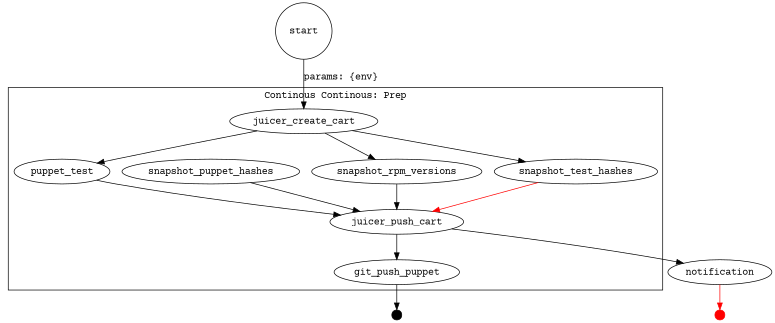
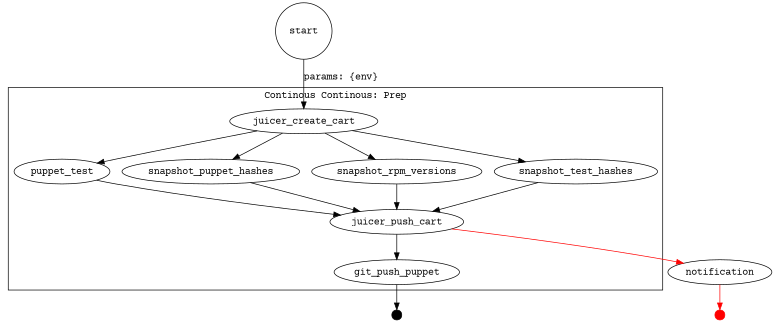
none -> (261, 145)
(489, 196) -> (489, 196)
(564, 244) -> (564, 244)
